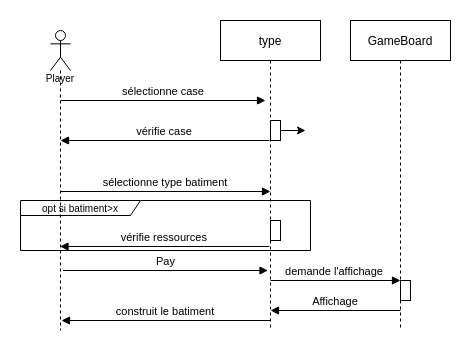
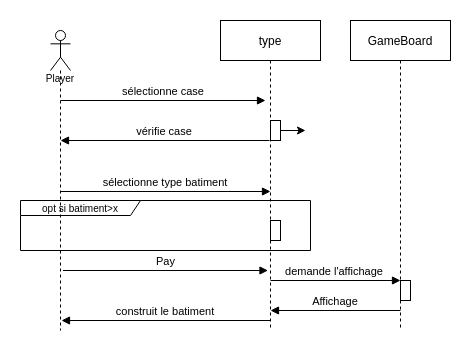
(168, 246) -> none
